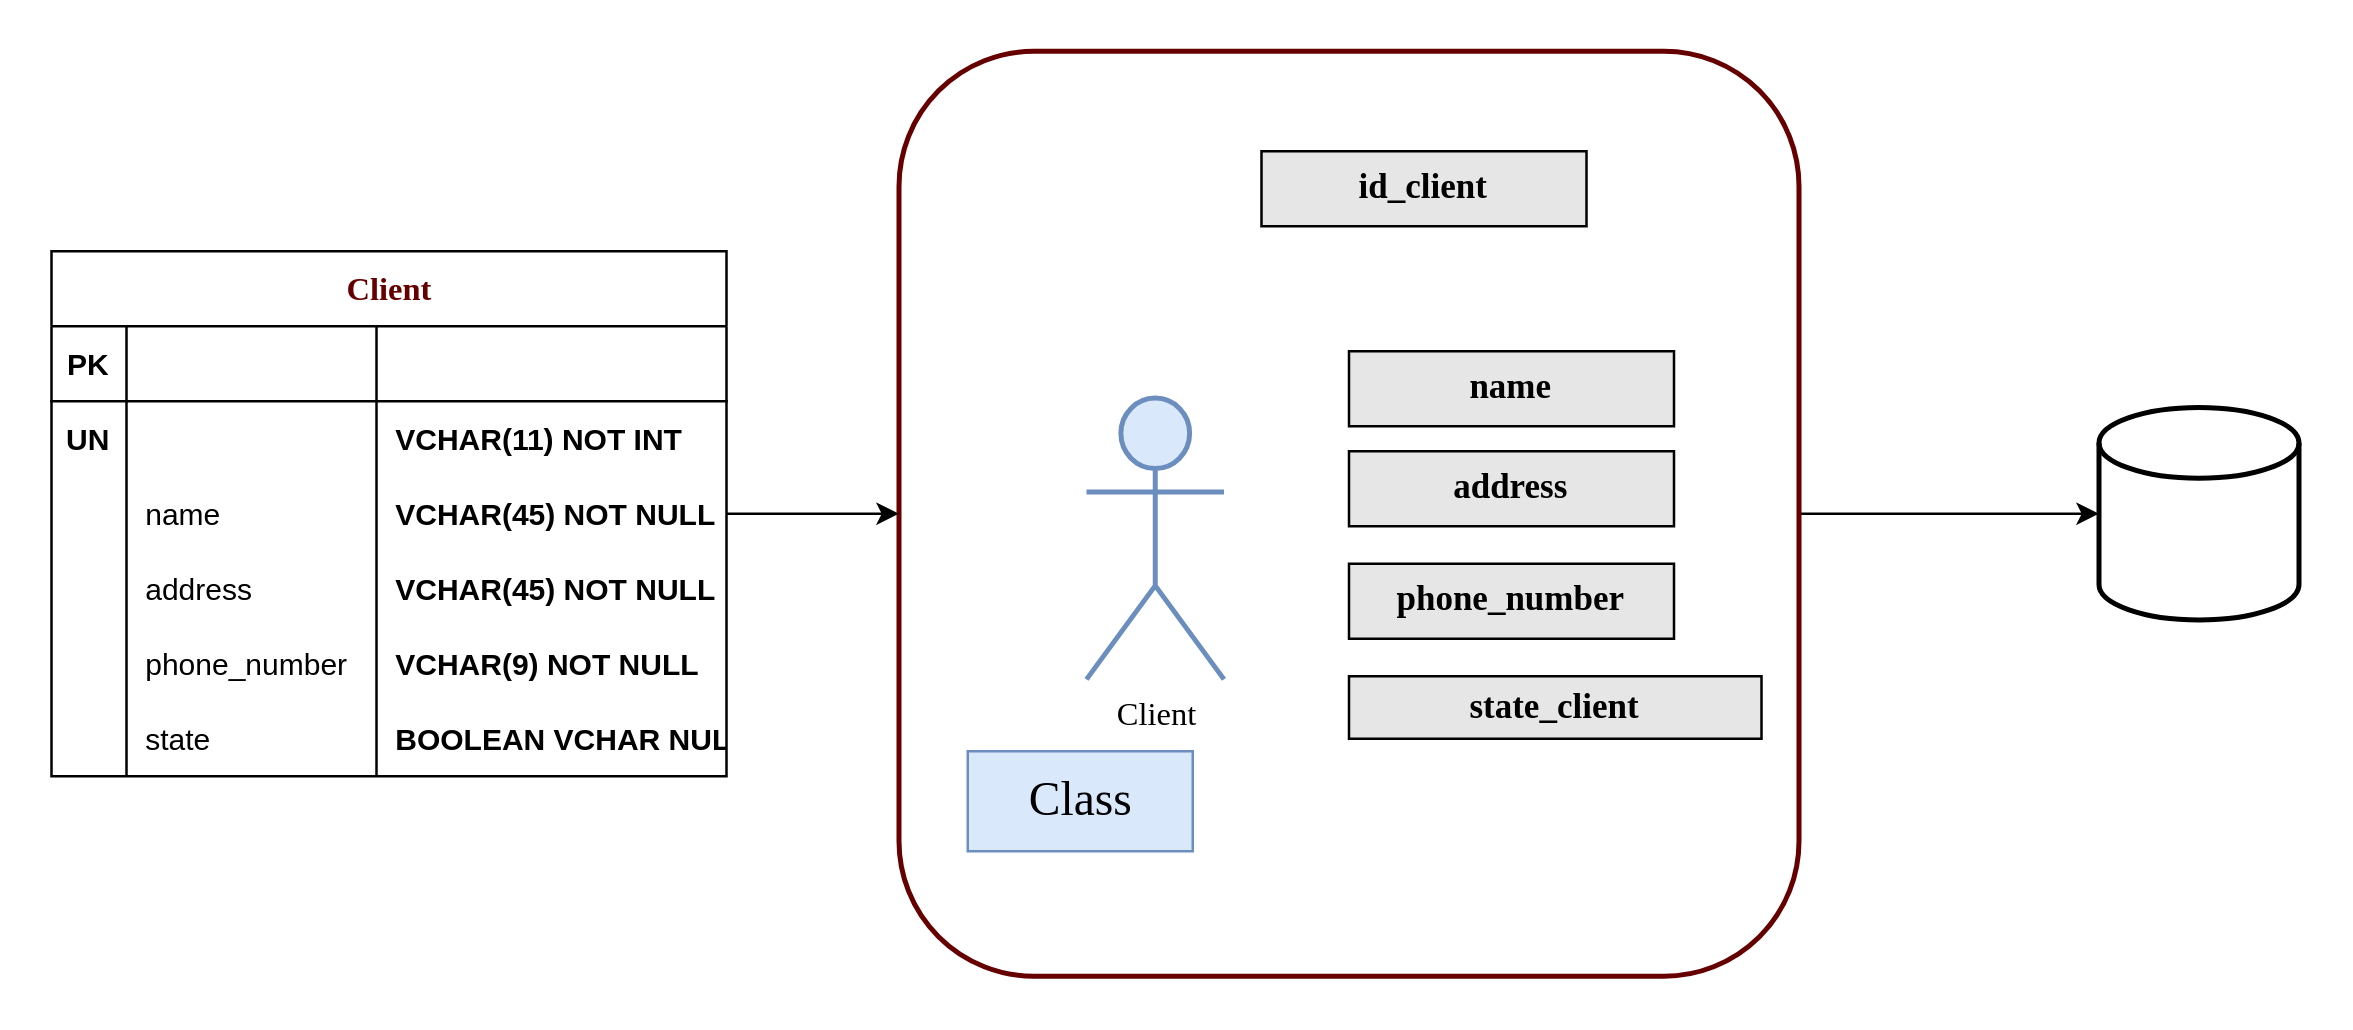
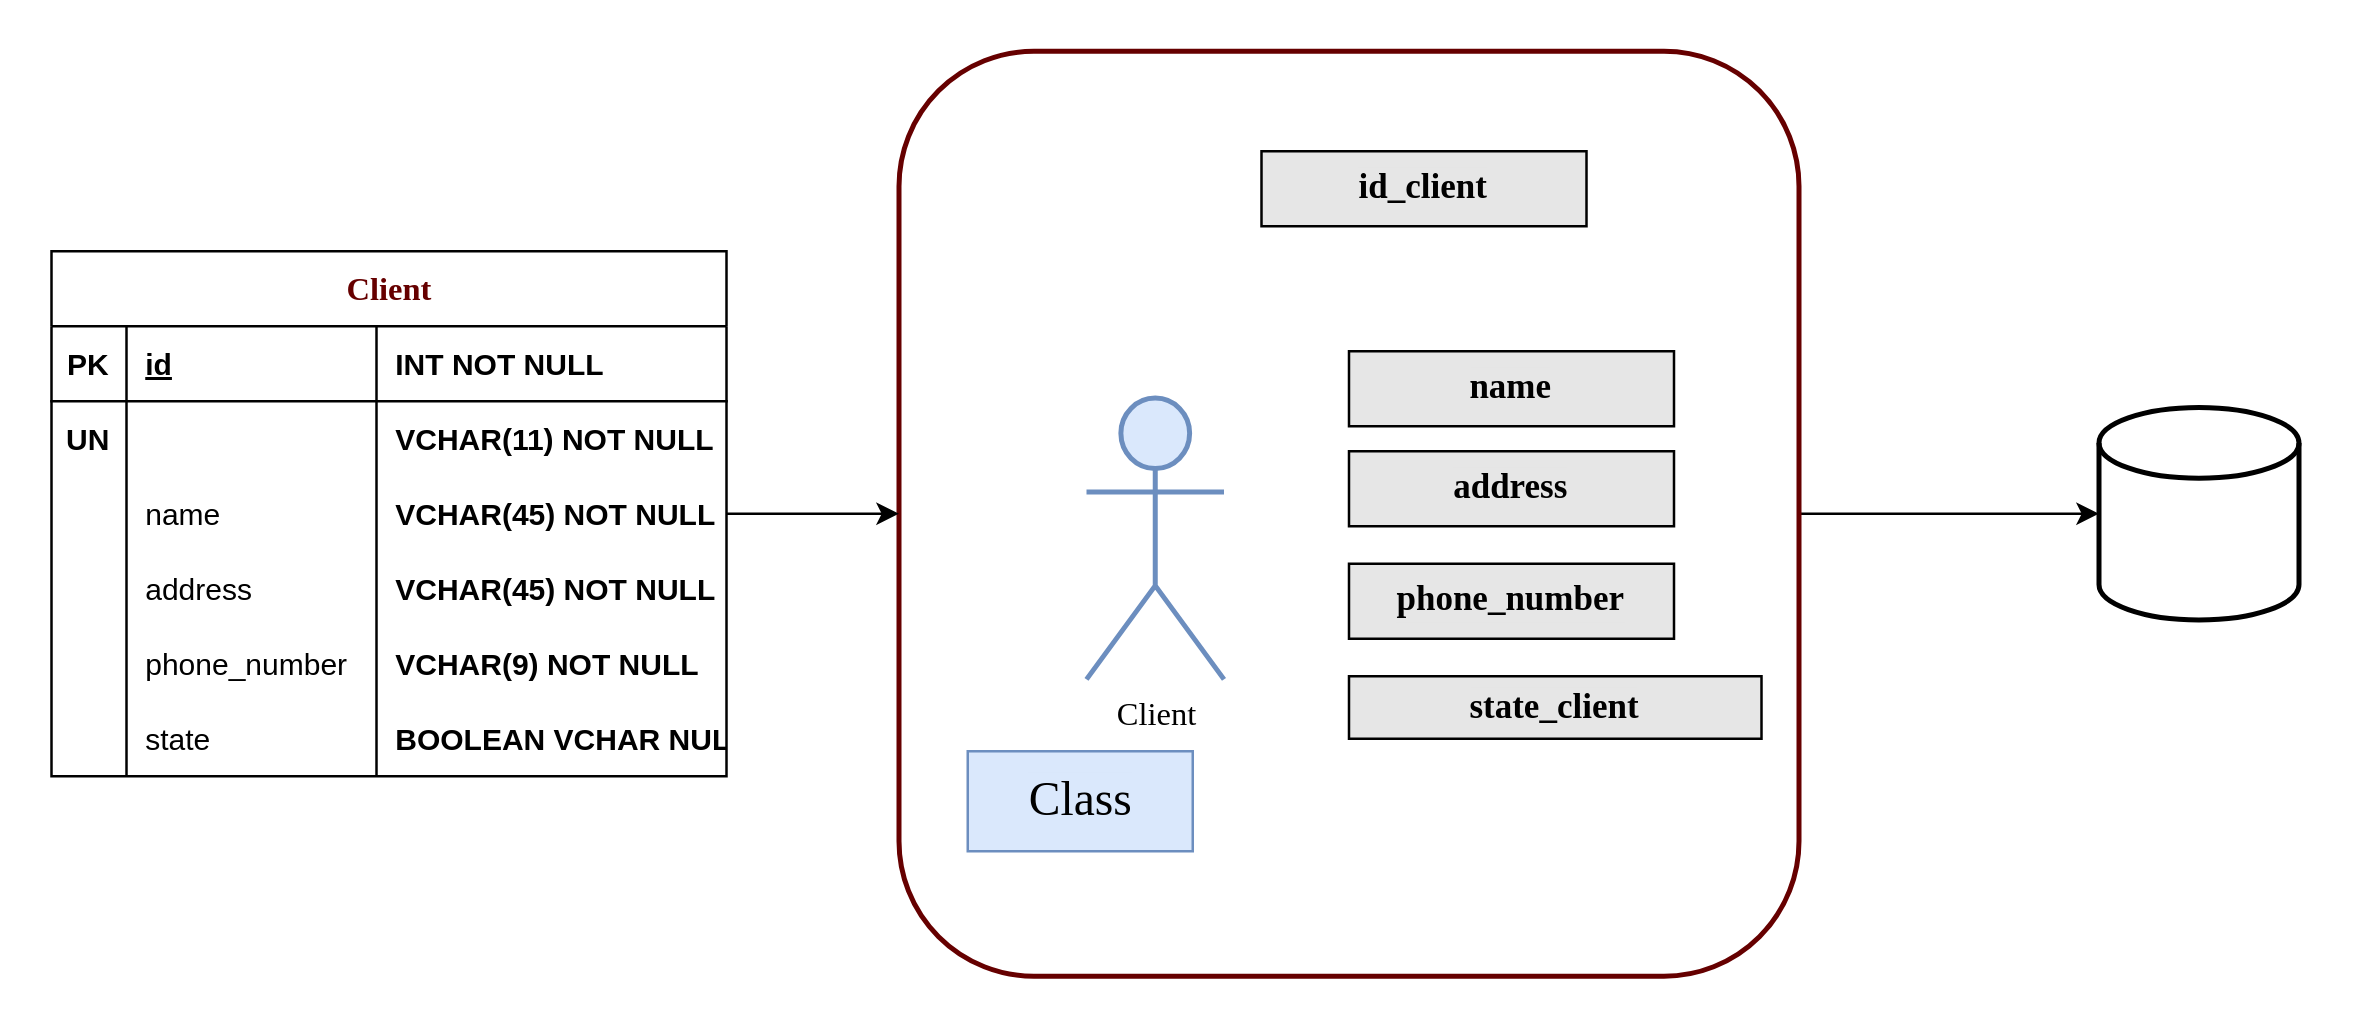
none -> (251, 364)
none -> (551, 364)
(530, 440) -> (538, 440)
